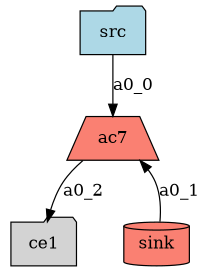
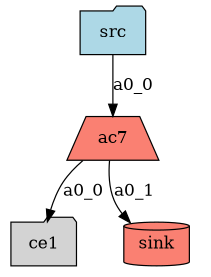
(84, 191) -> (84, 191)
(159, 195) -> (111, 189)
